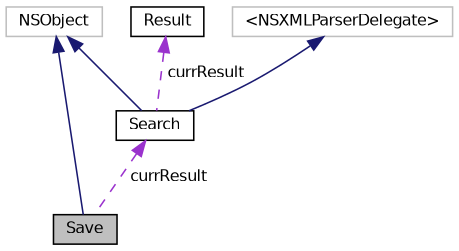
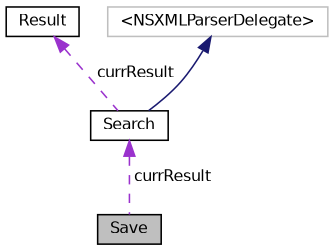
(54, 22) -> none
